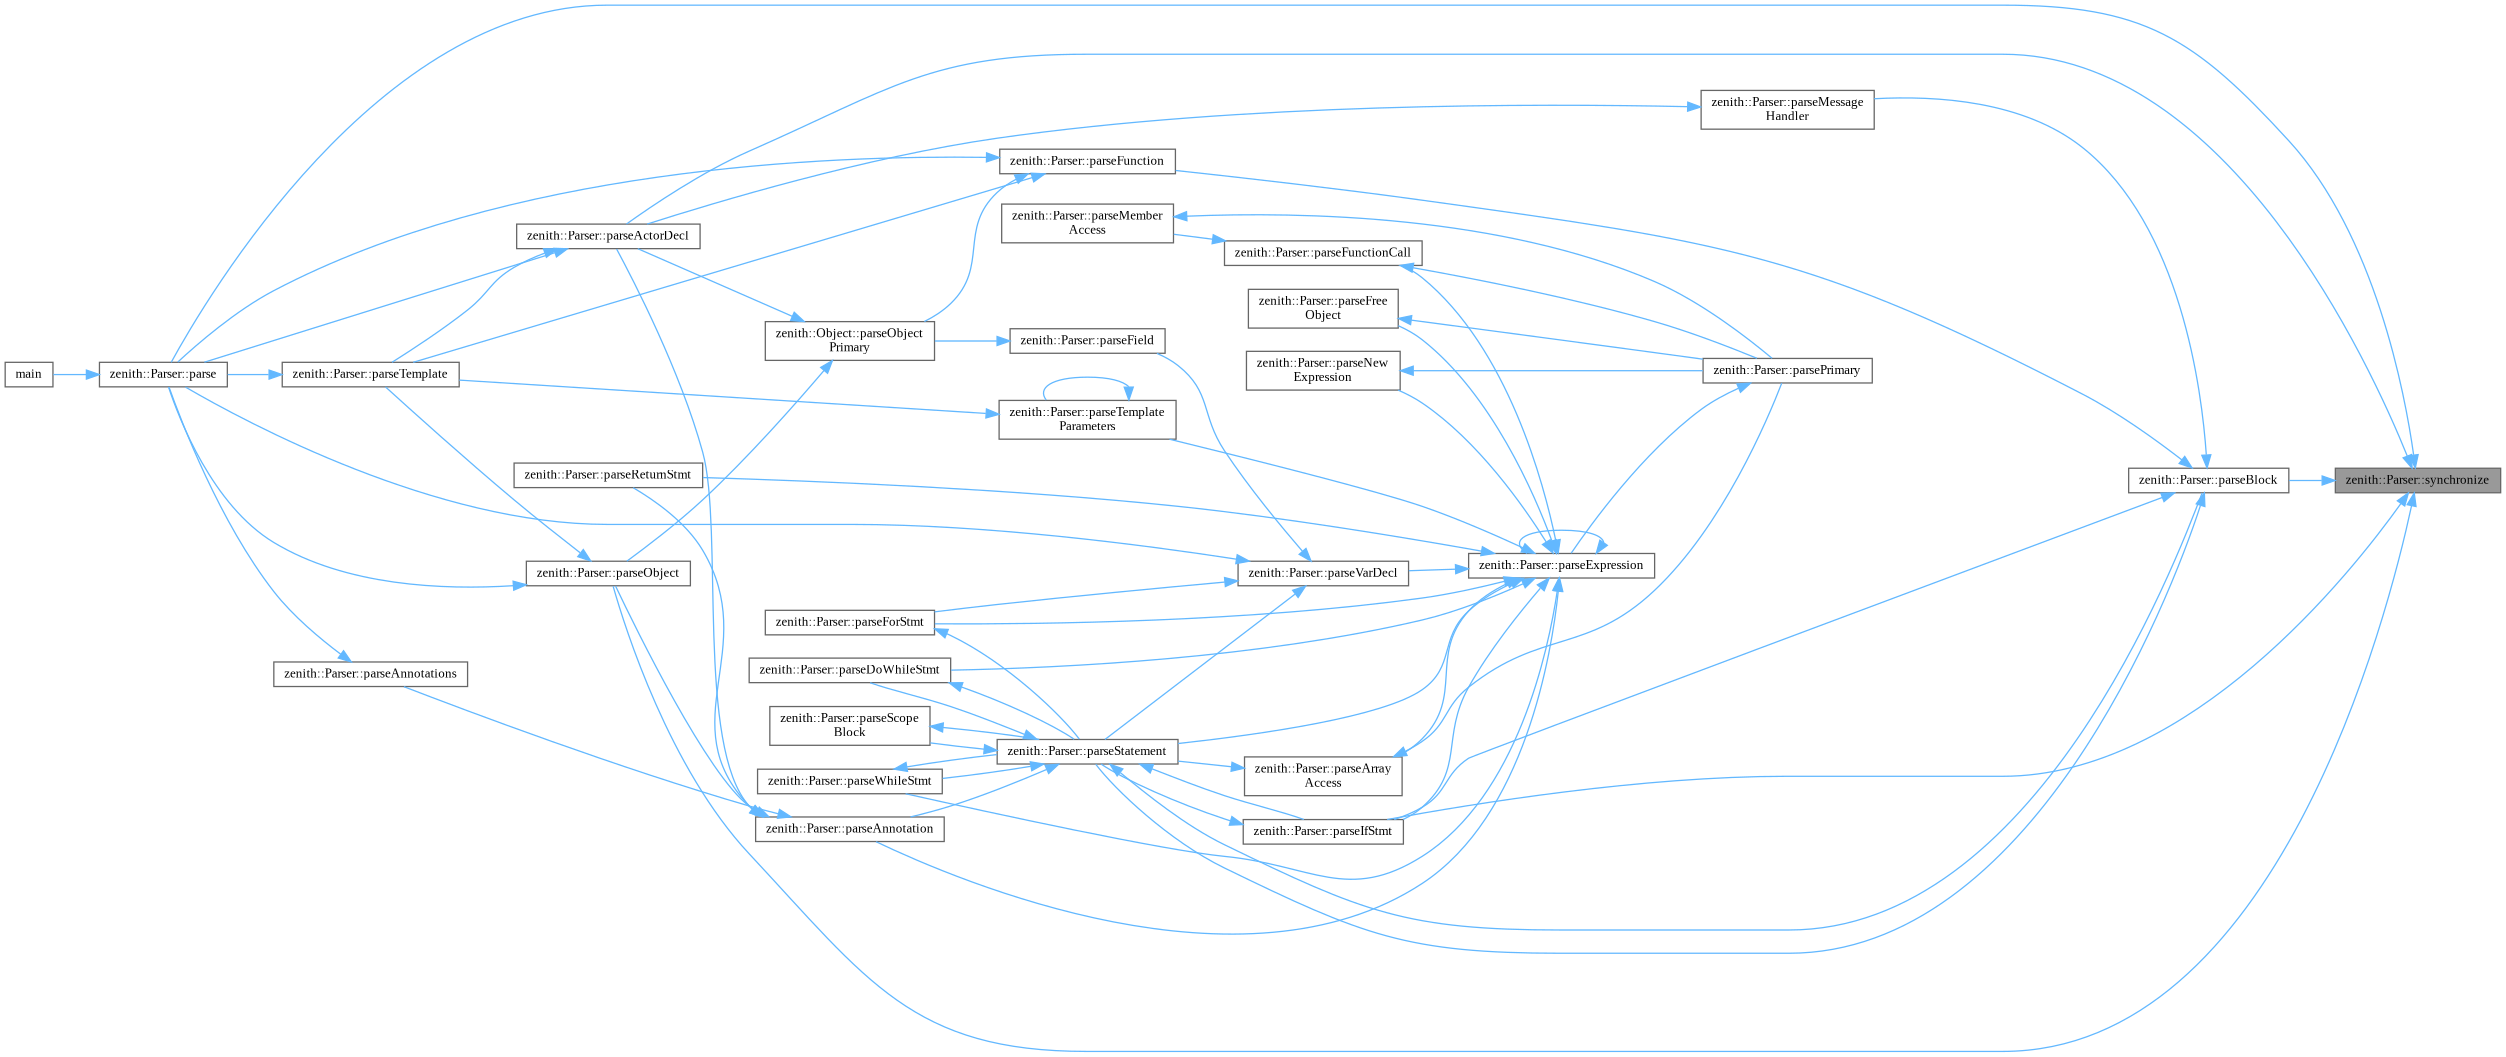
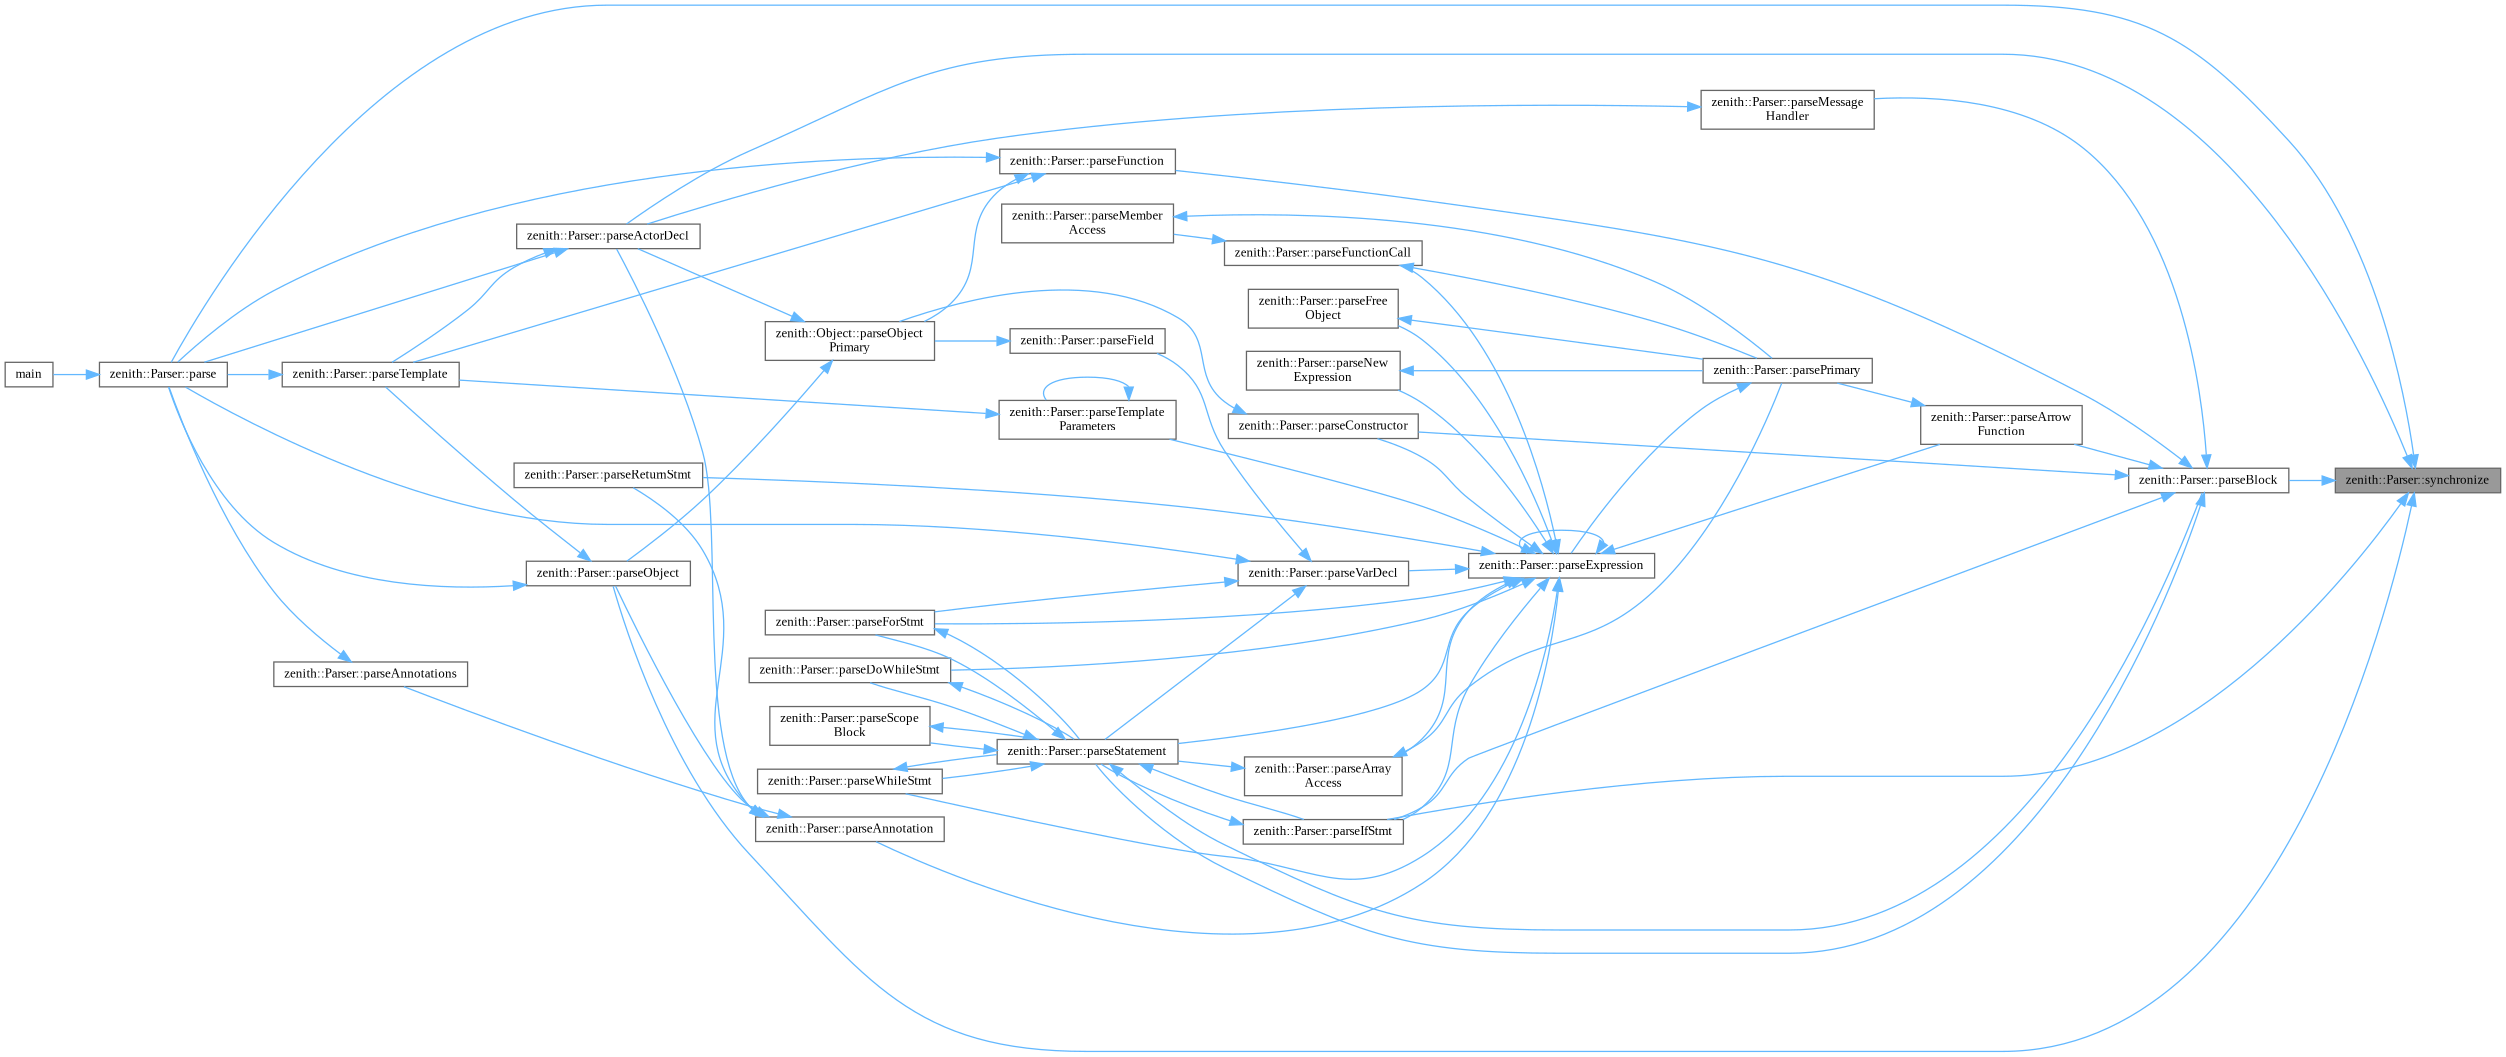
none -> (2001, 425)
none -> (1323, 426)
(980, 796) -> (985, 678)
